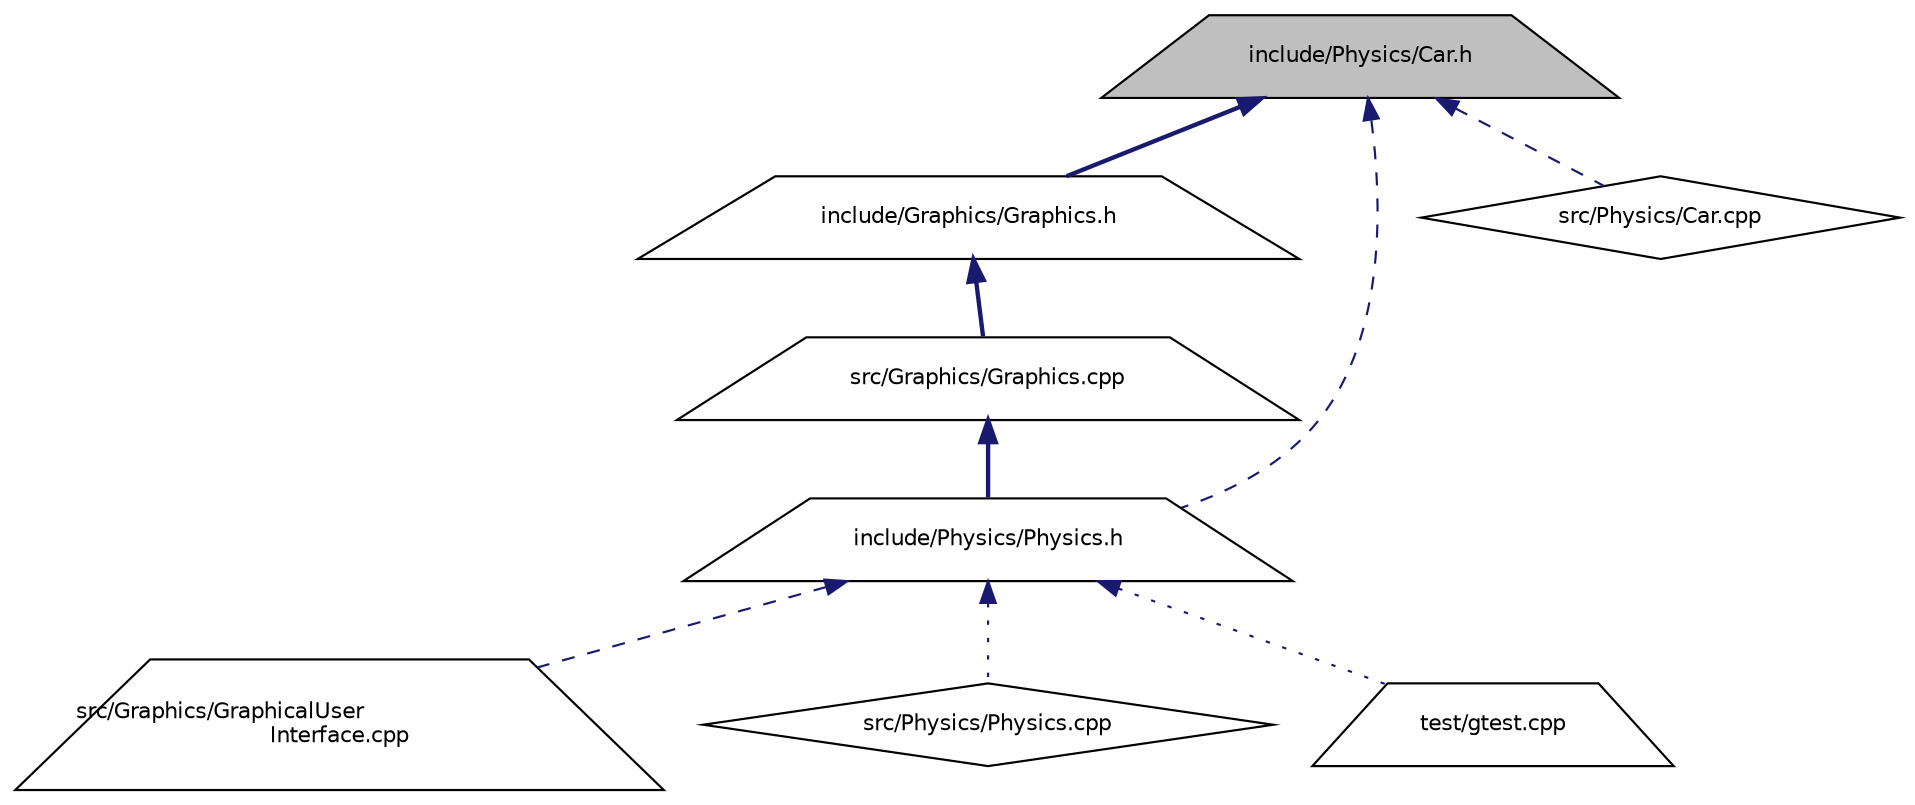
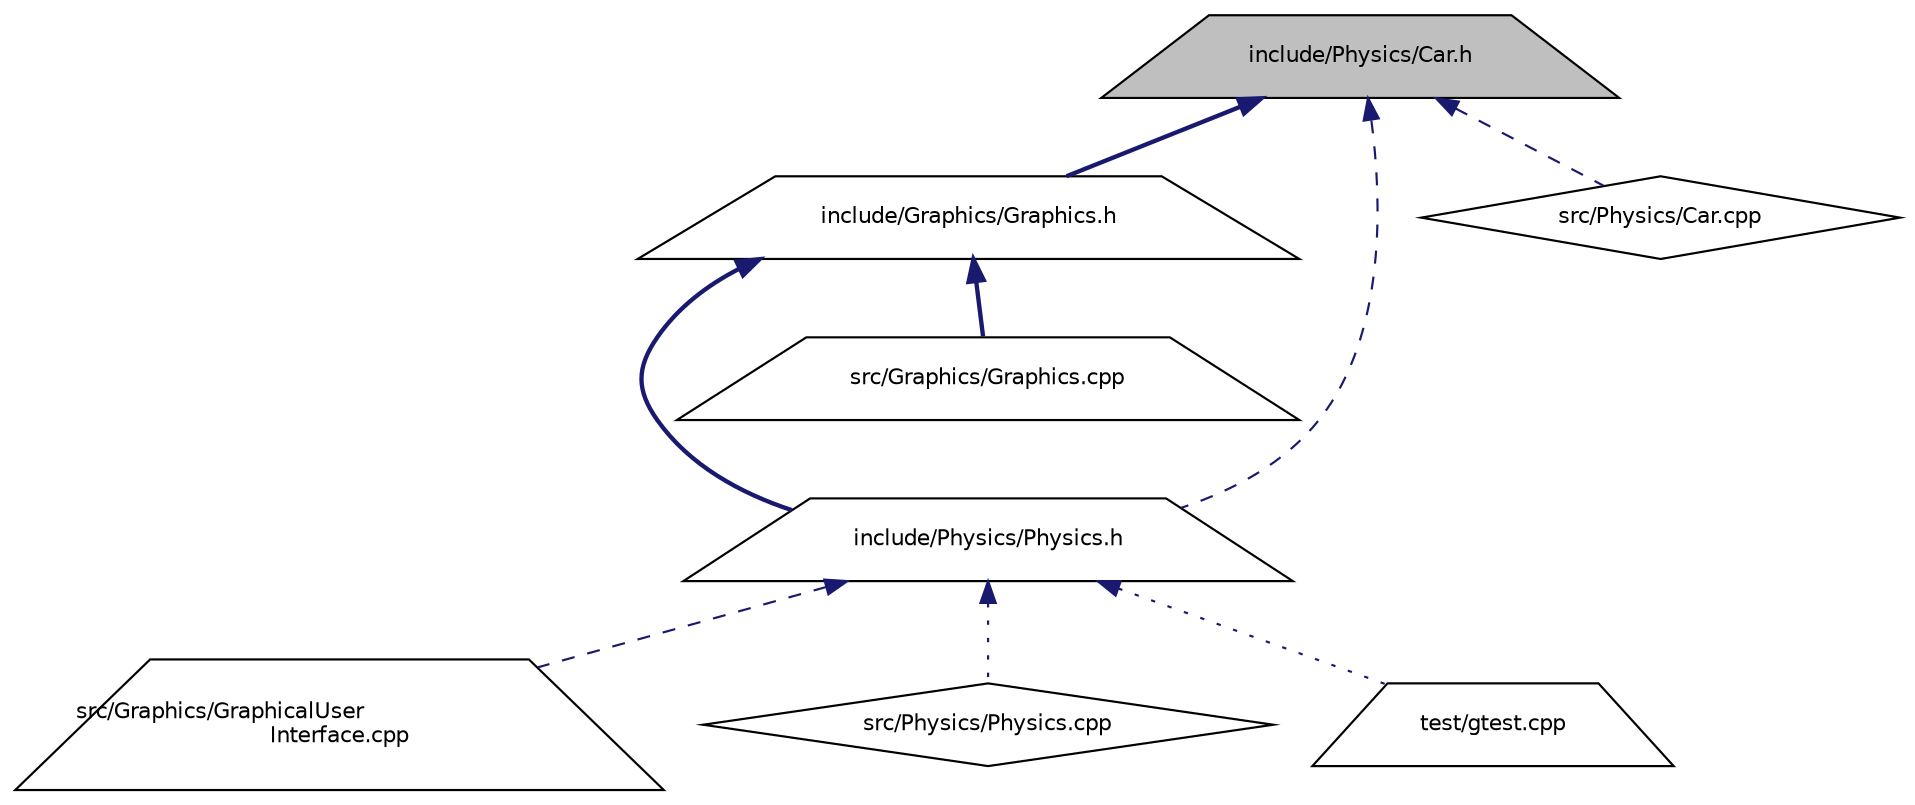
(988, 470) -> (649, 406)
